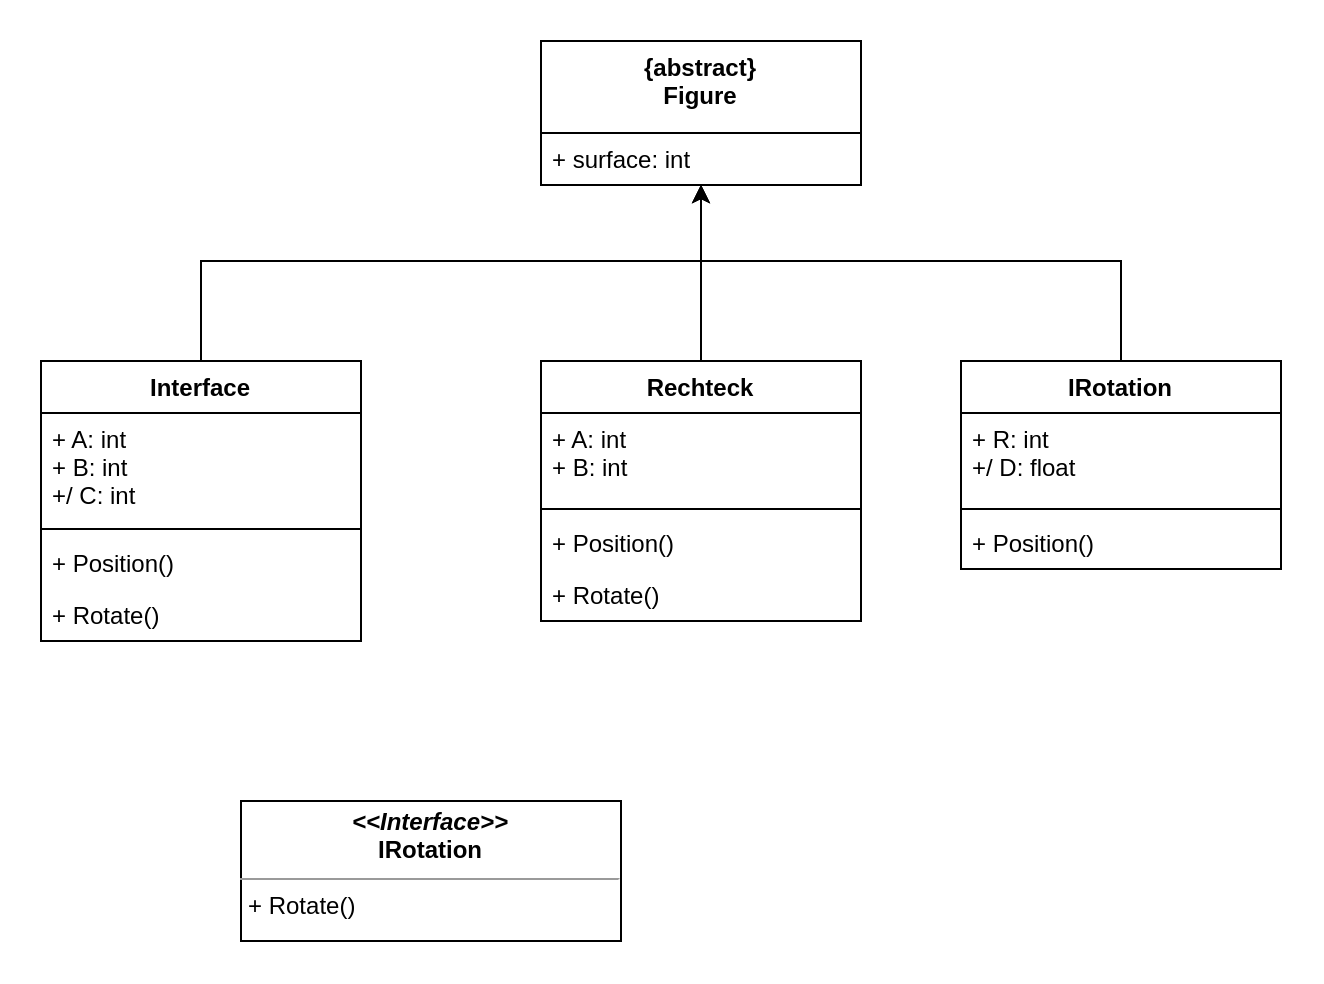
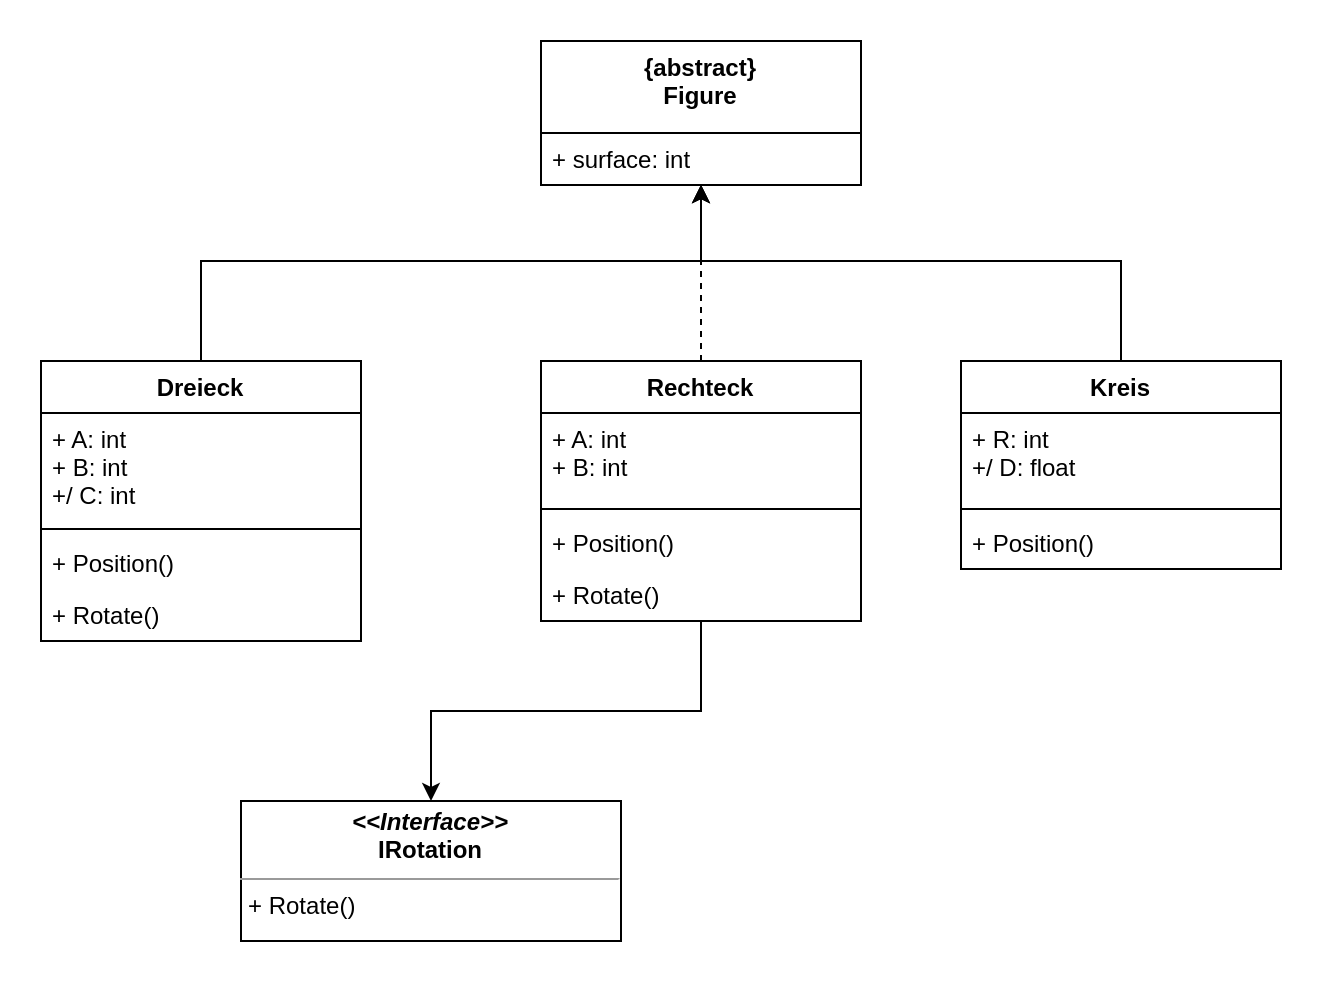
(701, 311) -> (701, 311)
(200, 388) -> (200, 388)
(1120, 388) -> (1120, 388)
none -> (571, 711)
